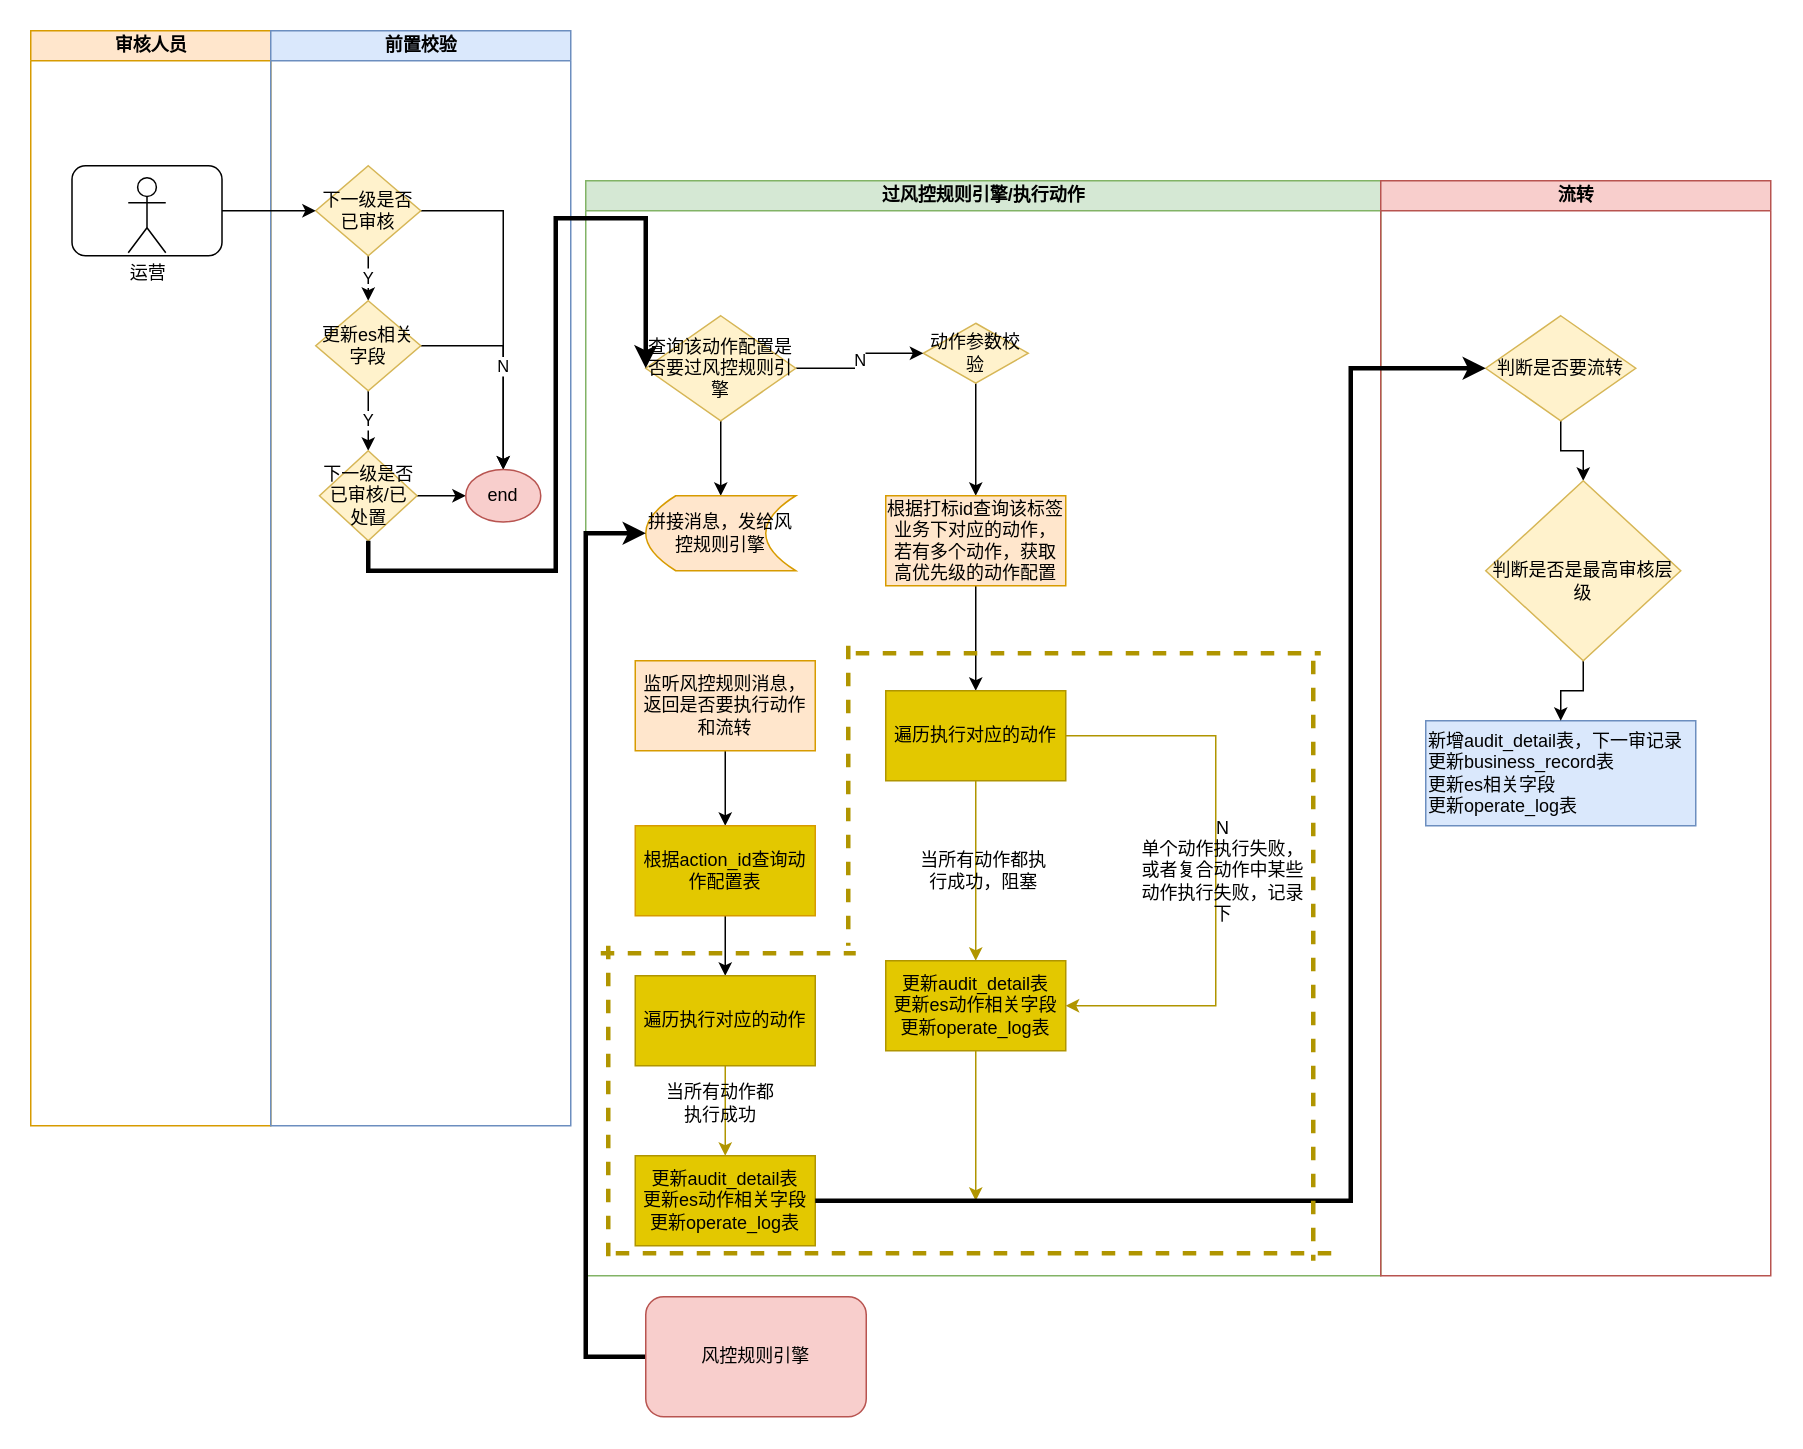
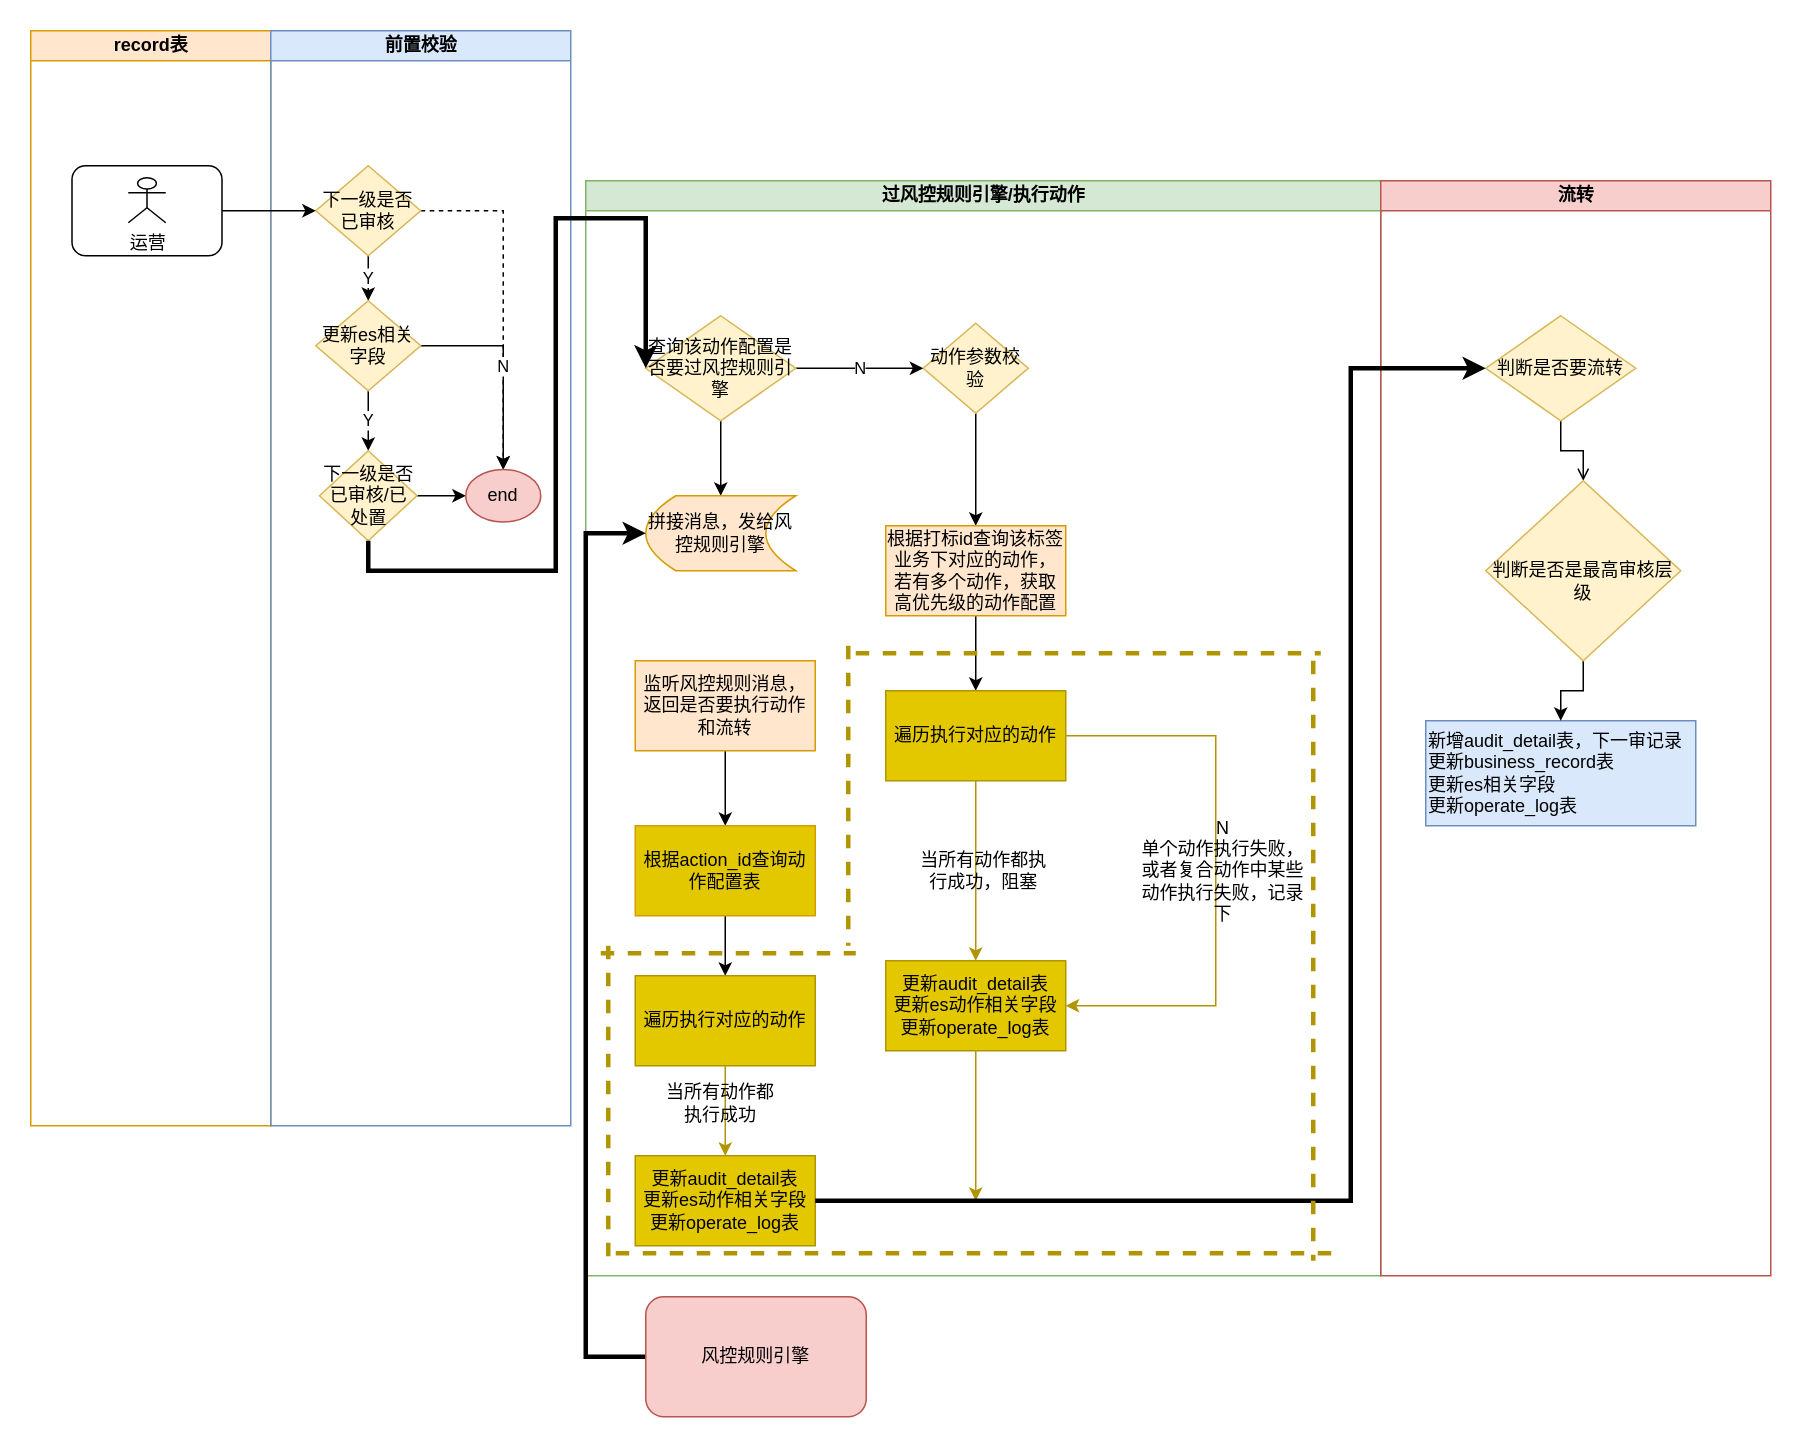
(152, 46) -> (152, 46)
(147, 215) -> (147, 200)
(503, 237) -> (503, 237)
(976, 353) -> (976, 368)
(1583, 469) -> (1583, 471)
(976, 541) -> (976, 571)
